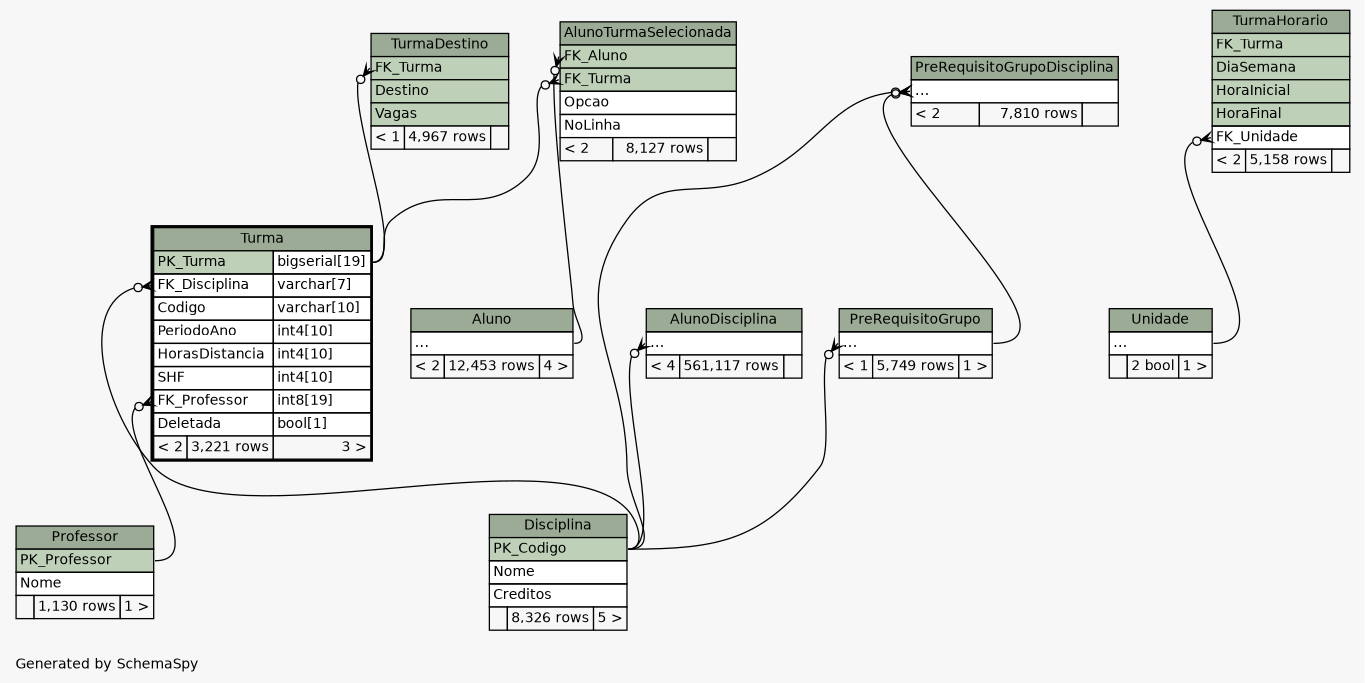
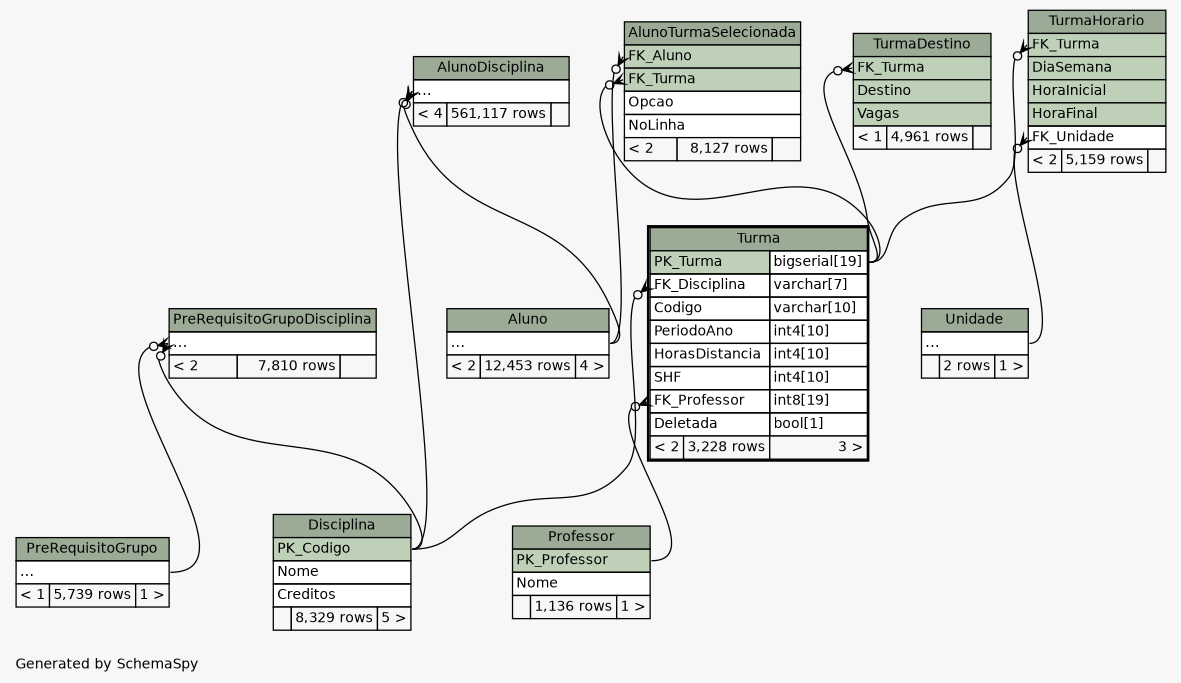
(448, 137) -> (930, 137)
(1289, 160) -> (1105, 160)
none -> (988, 195)
none -> (522, 222)
(916, 366) -> (93, 595)
(1153, 366) -> (967, 366)
(230, 447) -> (727, 447)
(783, 507) -> none
(77, 606) -> (574, 606)
(550, 618) -> (334, 618)
